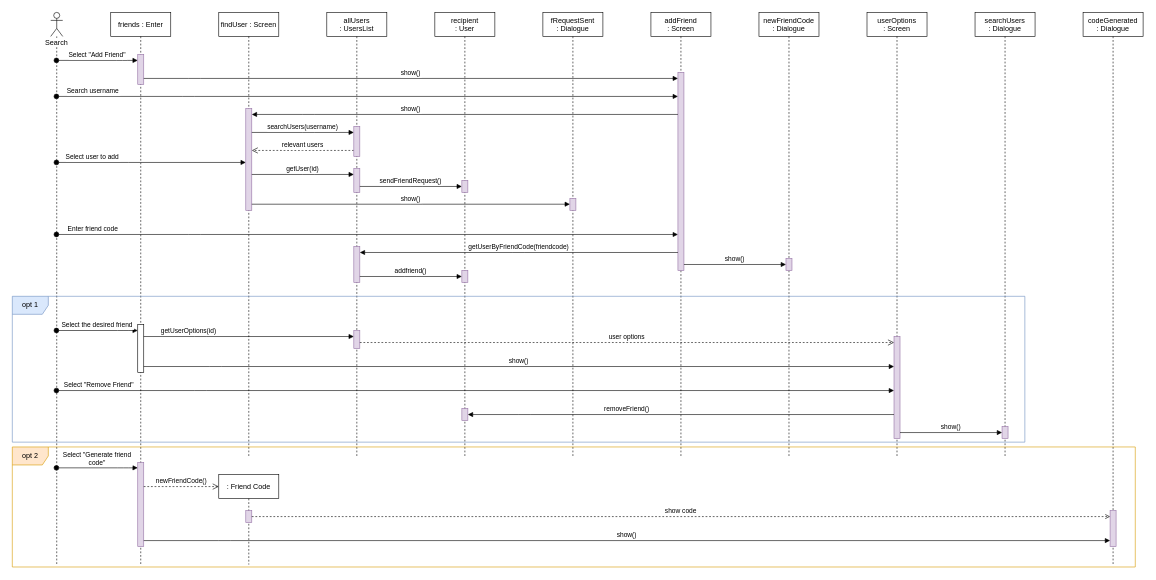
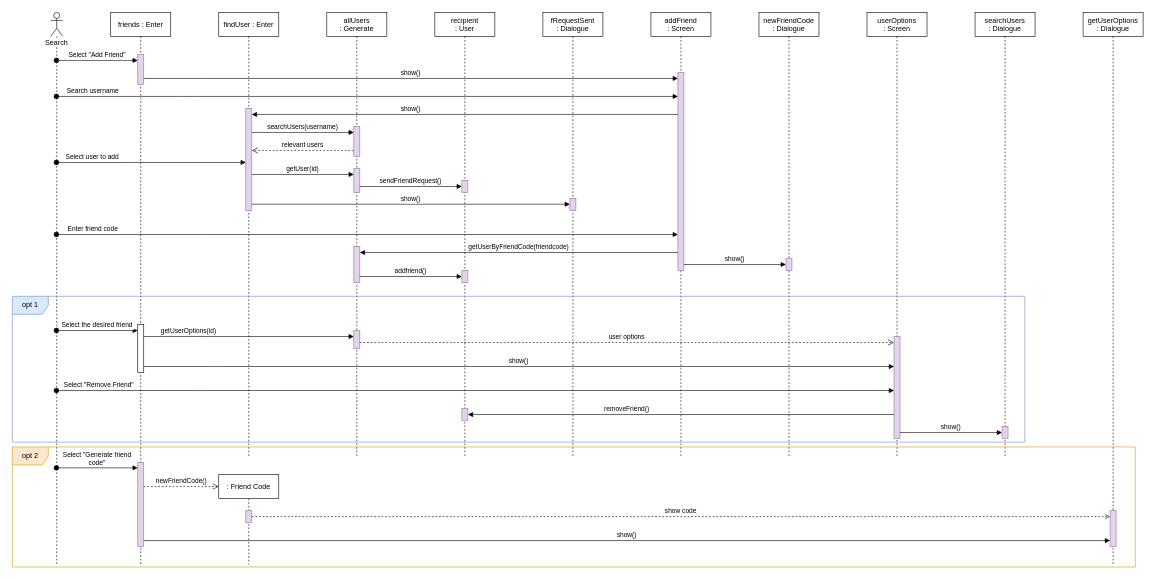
(356, 20) -> (356, 20)
(1112, 20) -> (1112, 20)
(248, 25) -> (248, 25)
